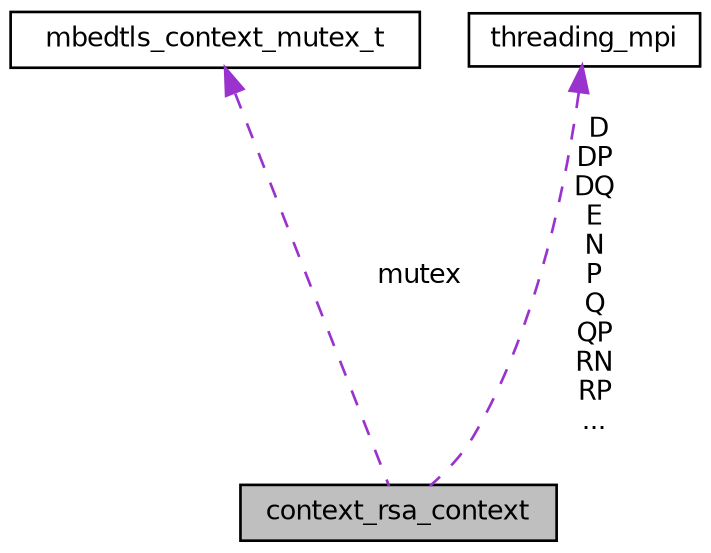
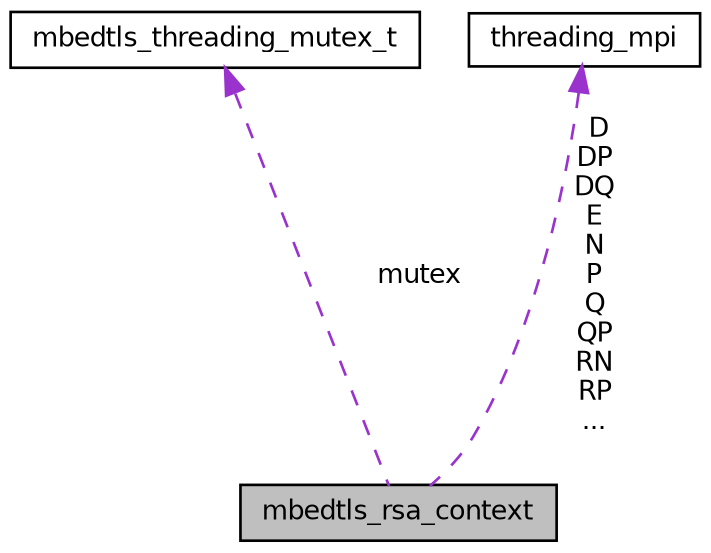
(215, 40) -> (215, 40)
(399, 513) -> (399, 513)
